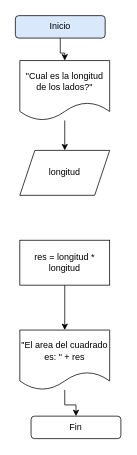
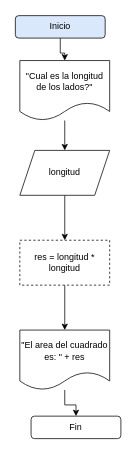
none -> (65, 215)
(65, 263) -> (65, 263)
